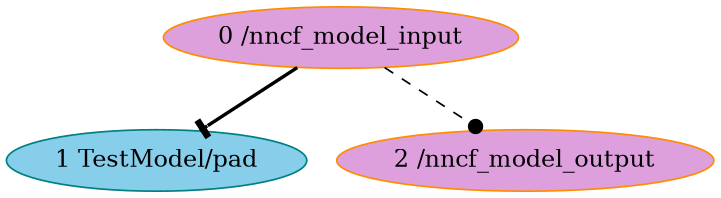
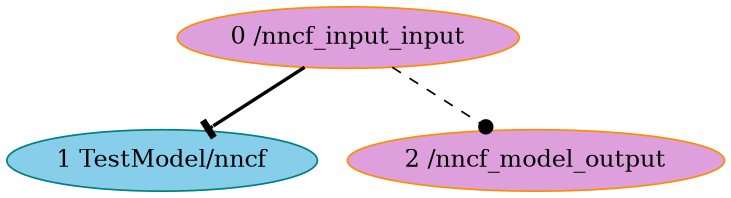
(341, 38) -> (348, 38)
(157, 160) -> (162, 160)
